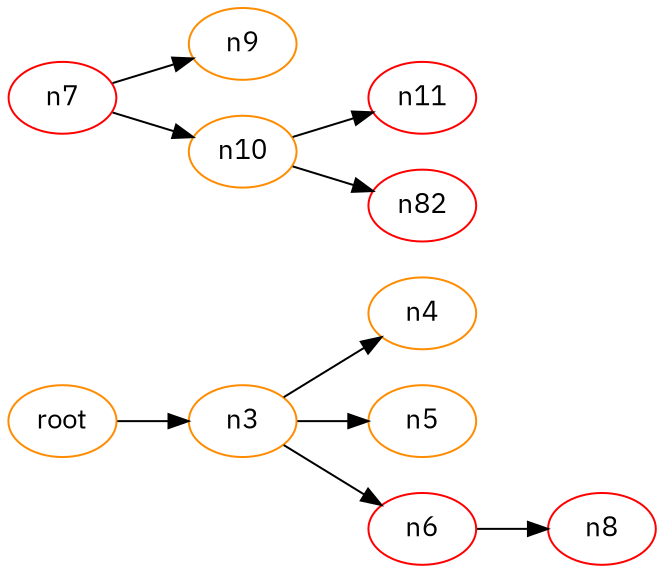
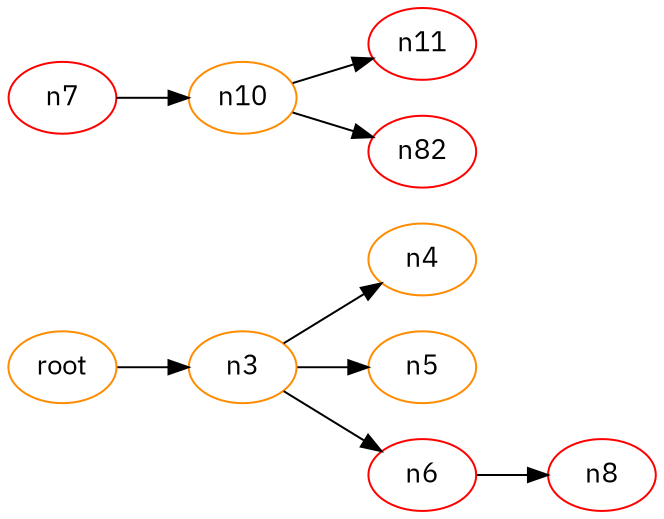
(243, 44) -> none
